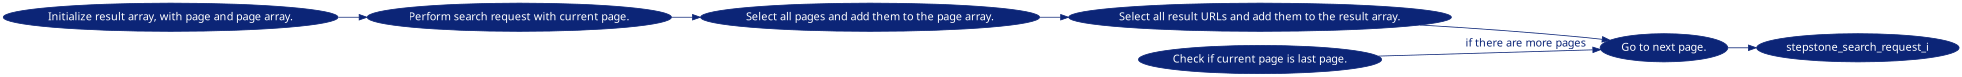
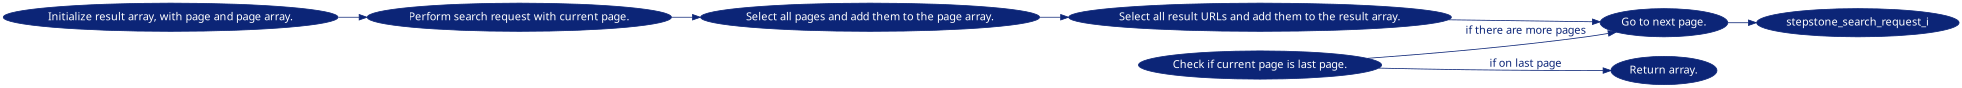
none -> (1664, 70)
